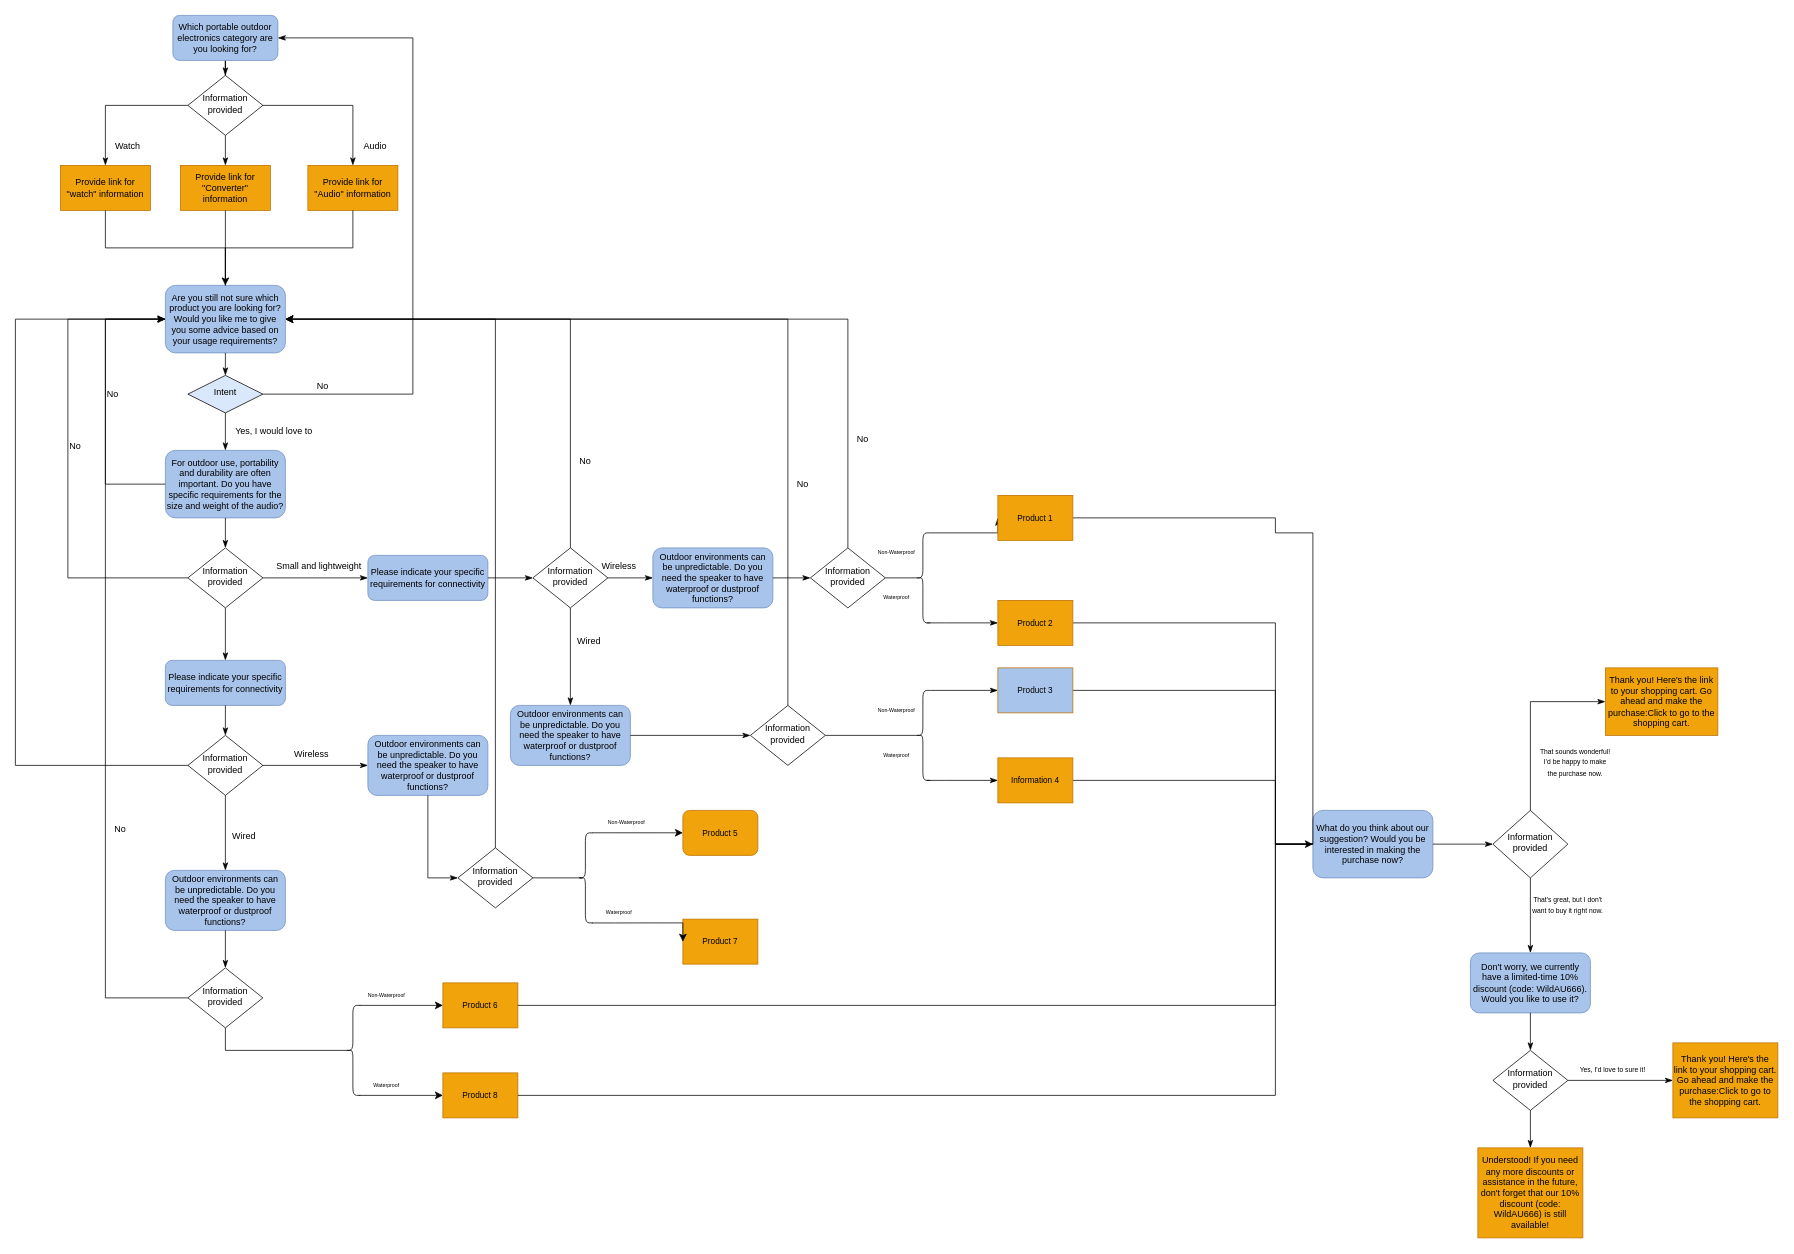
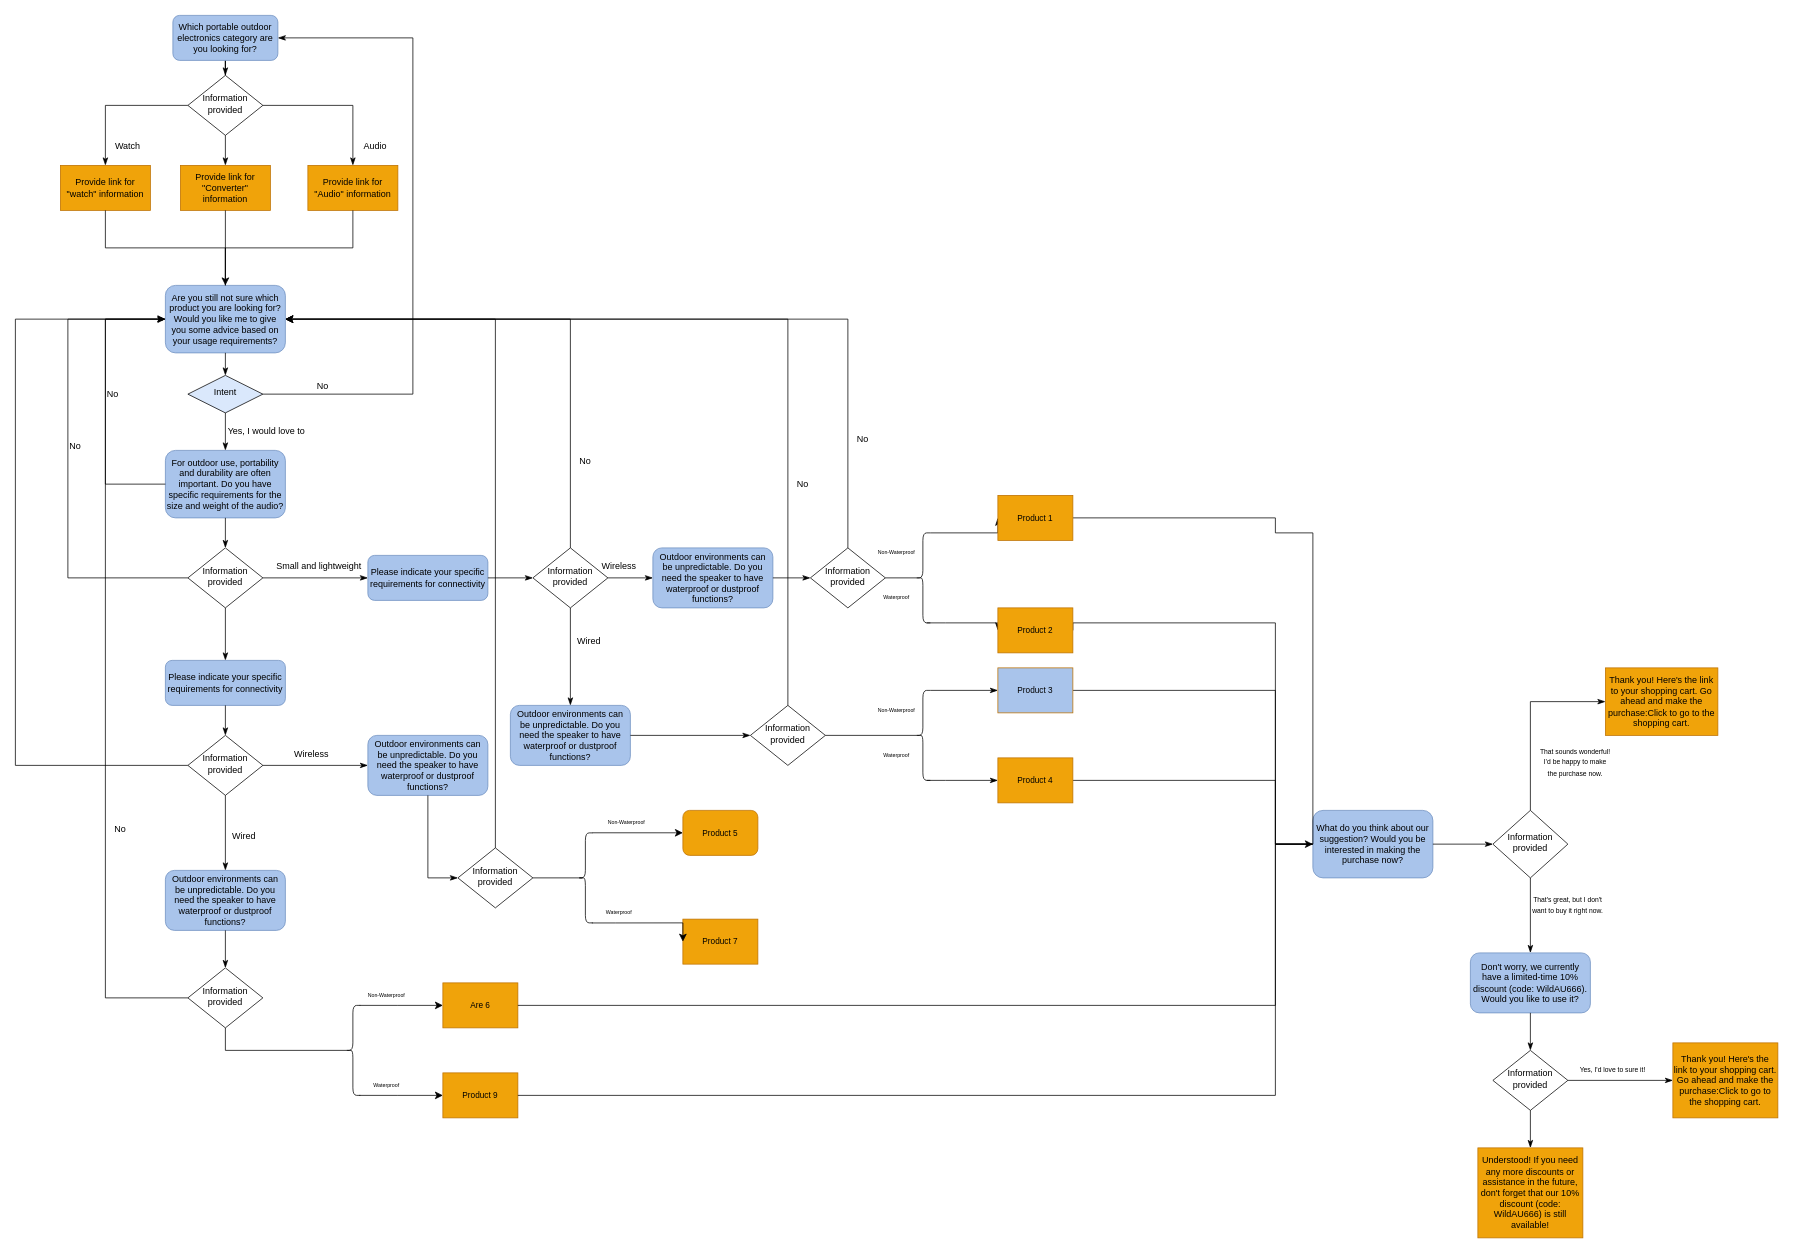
(274, 432) -> (267, 432)
(1035, 623) -> (1035, 630)
(1035, 780) -> (1035, 780)
(480, 1005) -> (480, 1005)
(480, 1095) -> (480, 1095)
